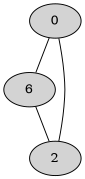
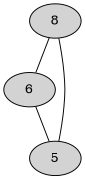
(55, 21) -> (55, 21)
(55, 158) -> (55, 158)
